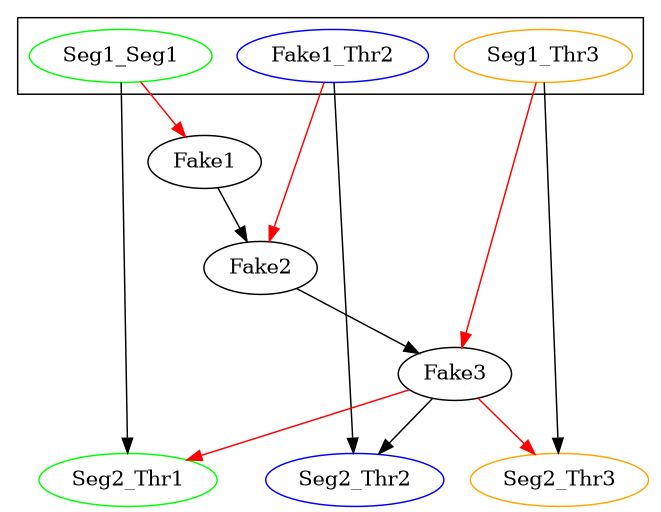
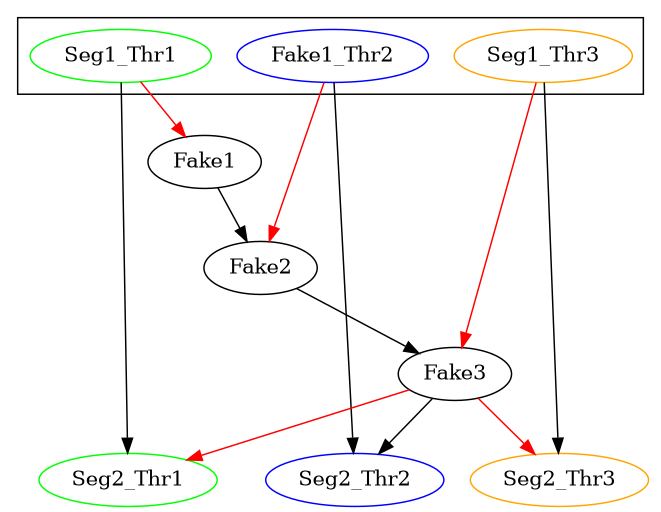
(121, 56) -> (121, 56)
